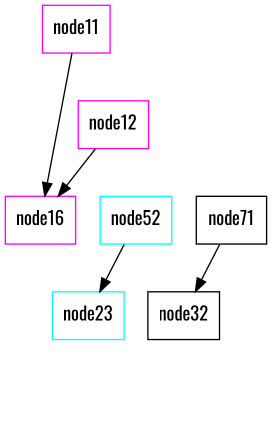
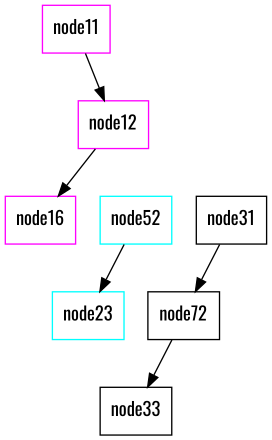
(60, 118) -> (92, 71)
(231, 220) -> (231, 220)
(184, 316) -> (184, 316)
none -> (136, 411)
